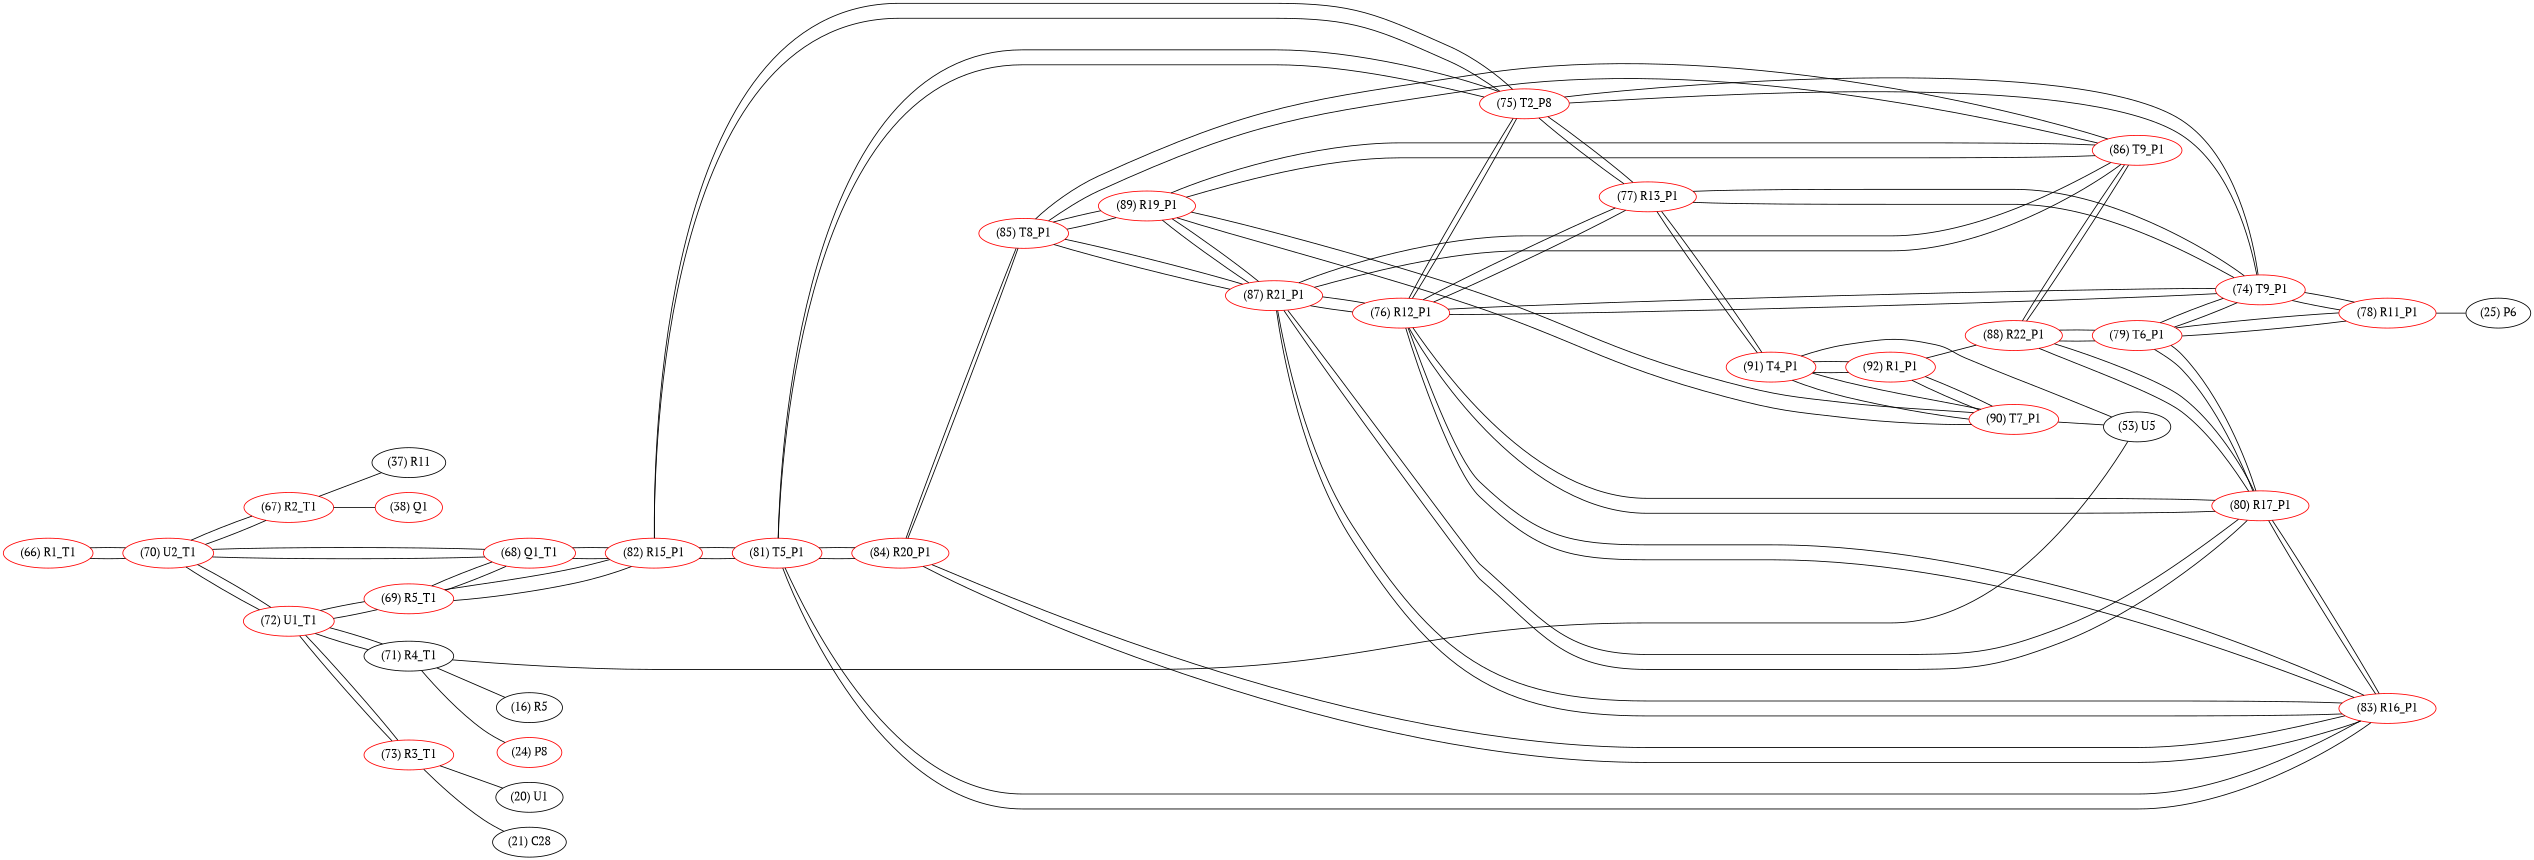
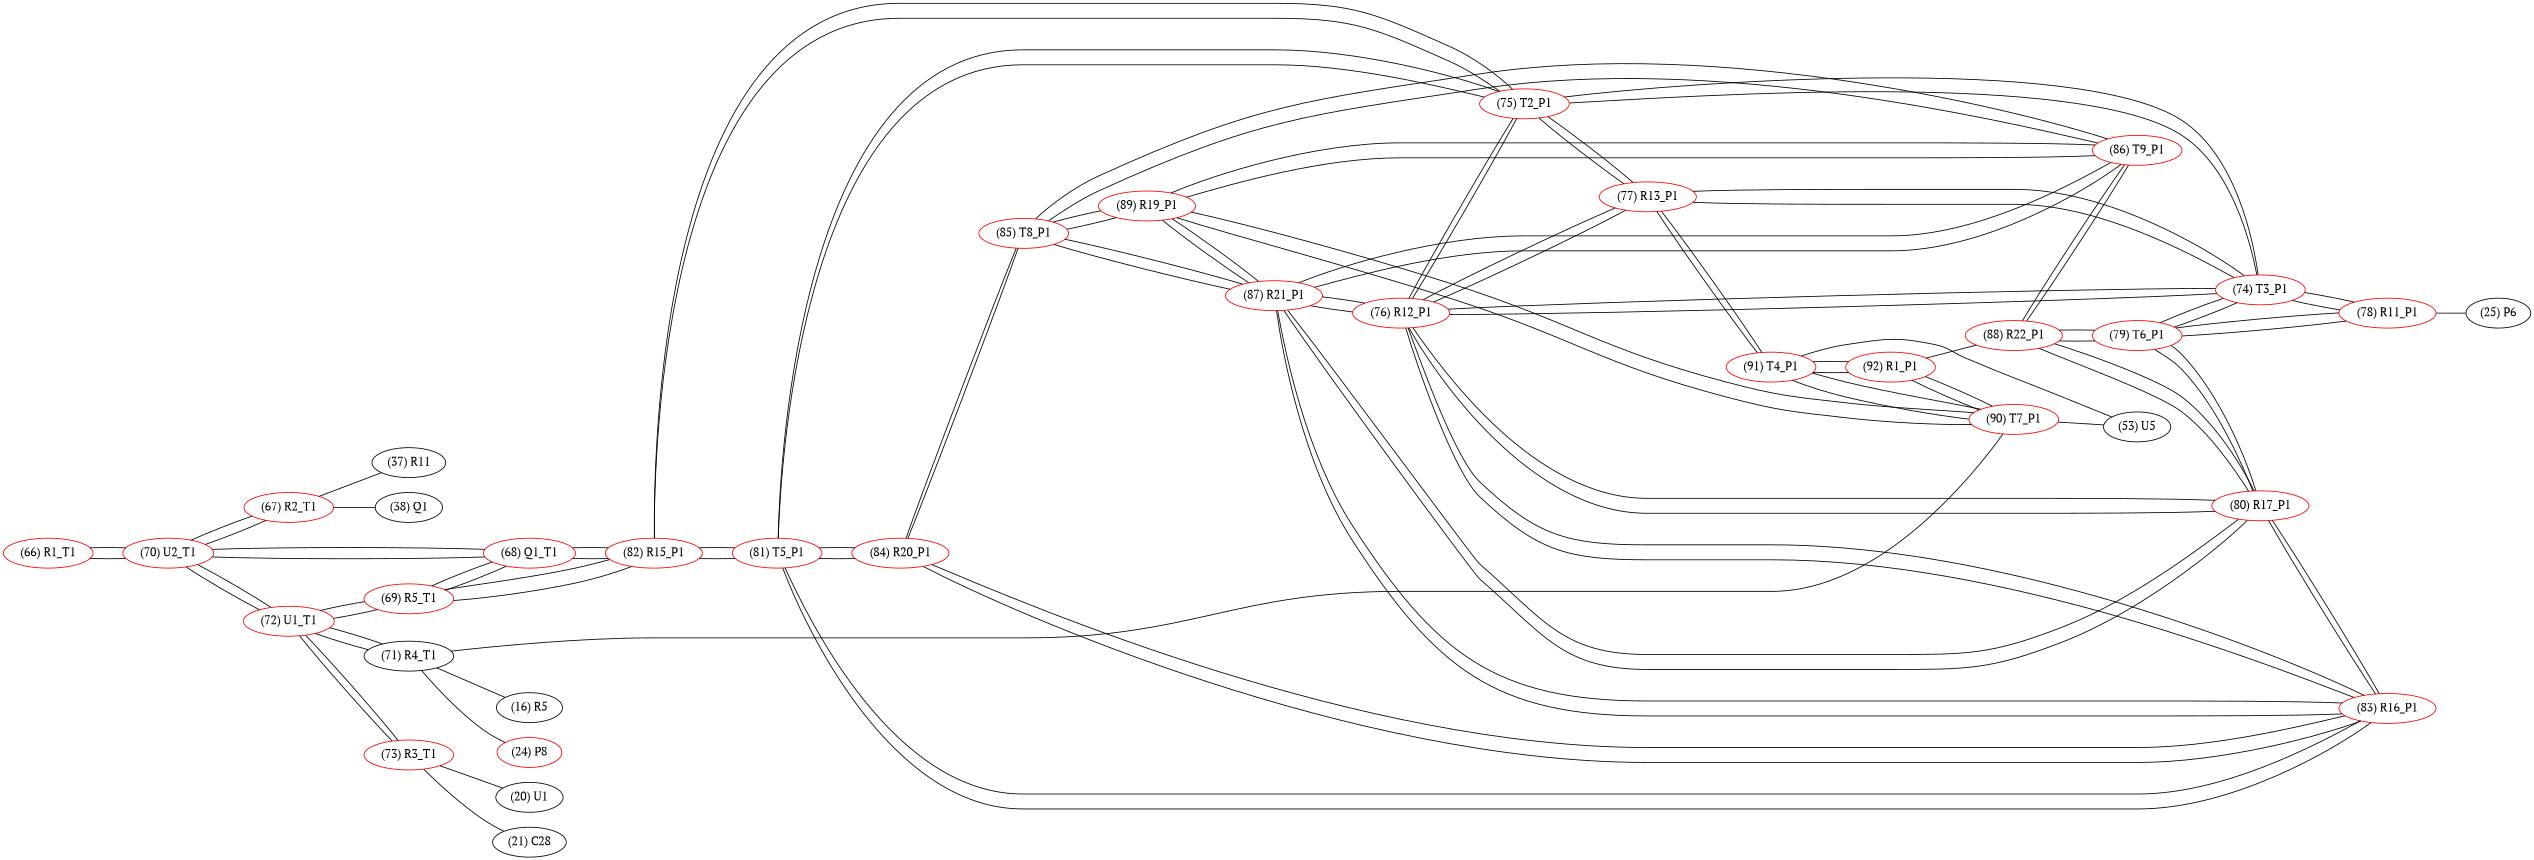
(1524, 104) -> (1524, 104)
(2260, 290) -> (2260, 290)
(409, 507) -> (409, 507)
(1328, 657) -> (1255, 606)
